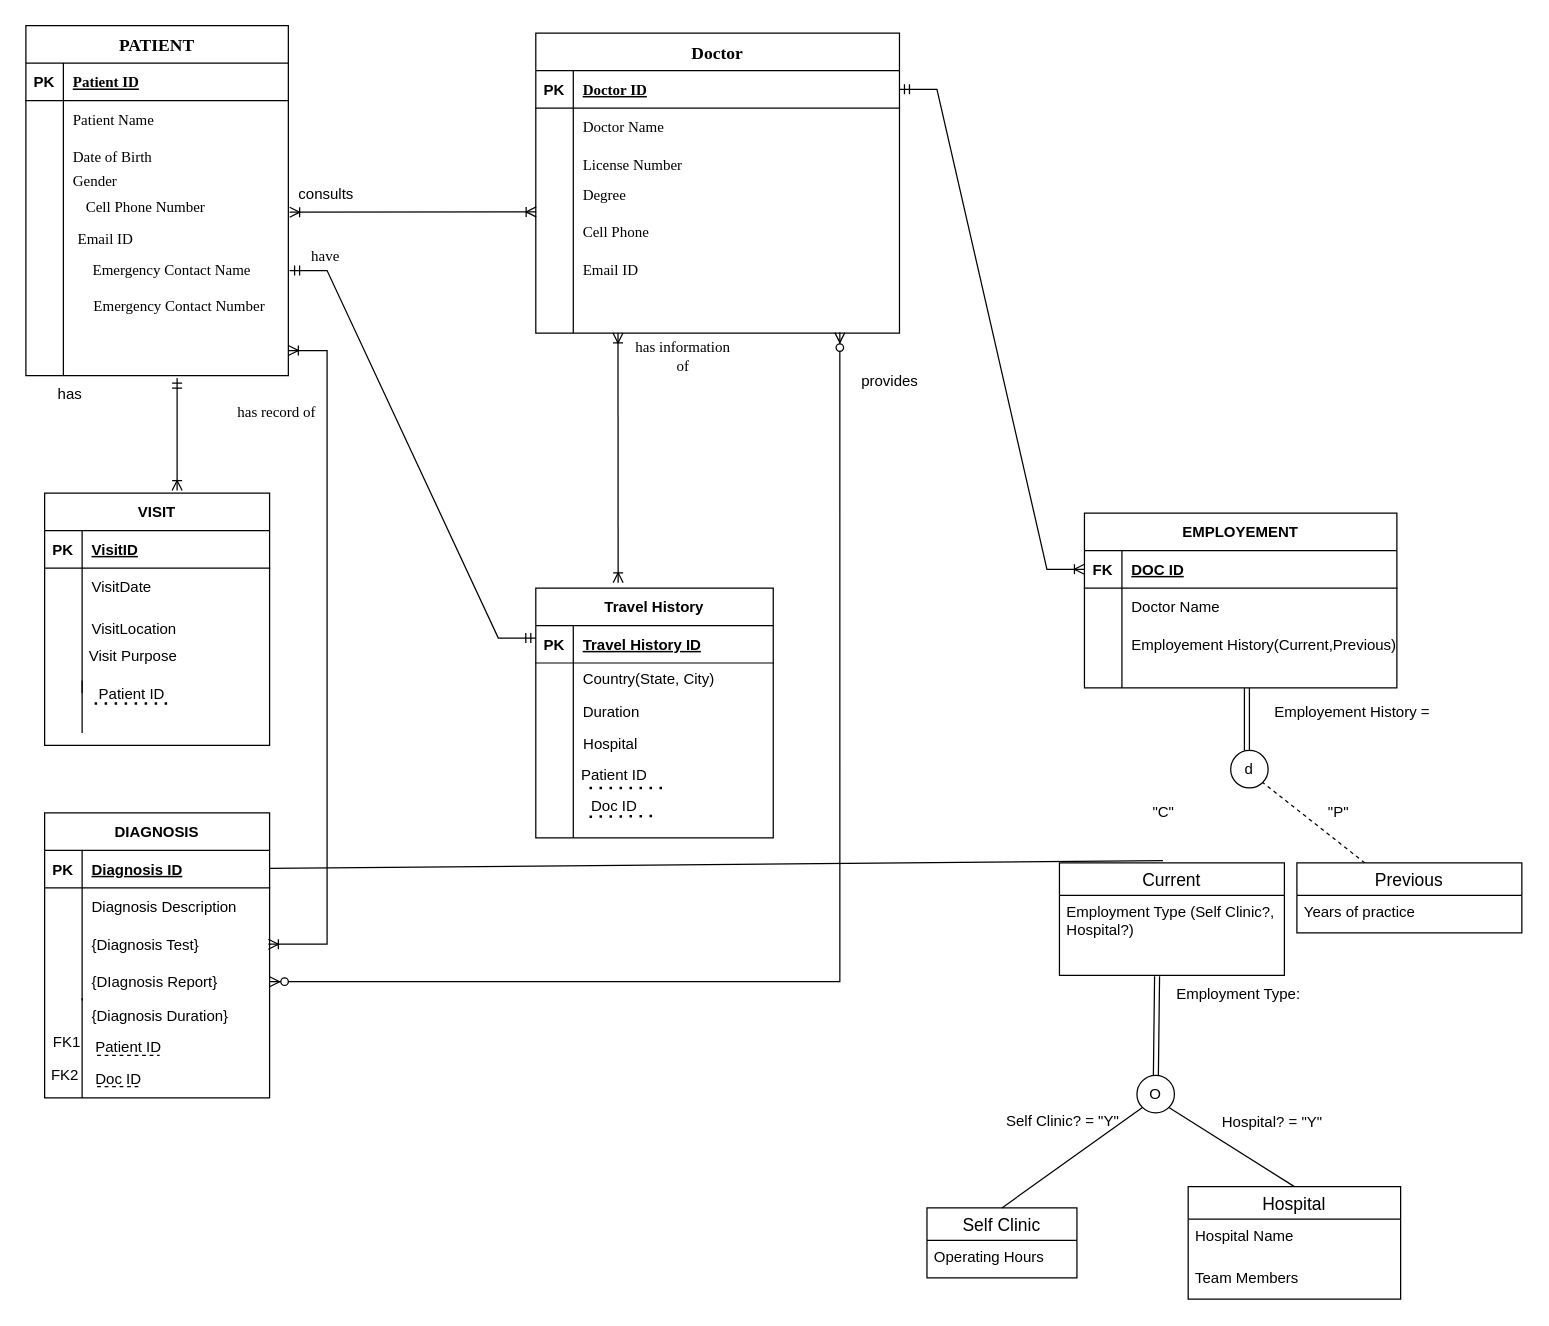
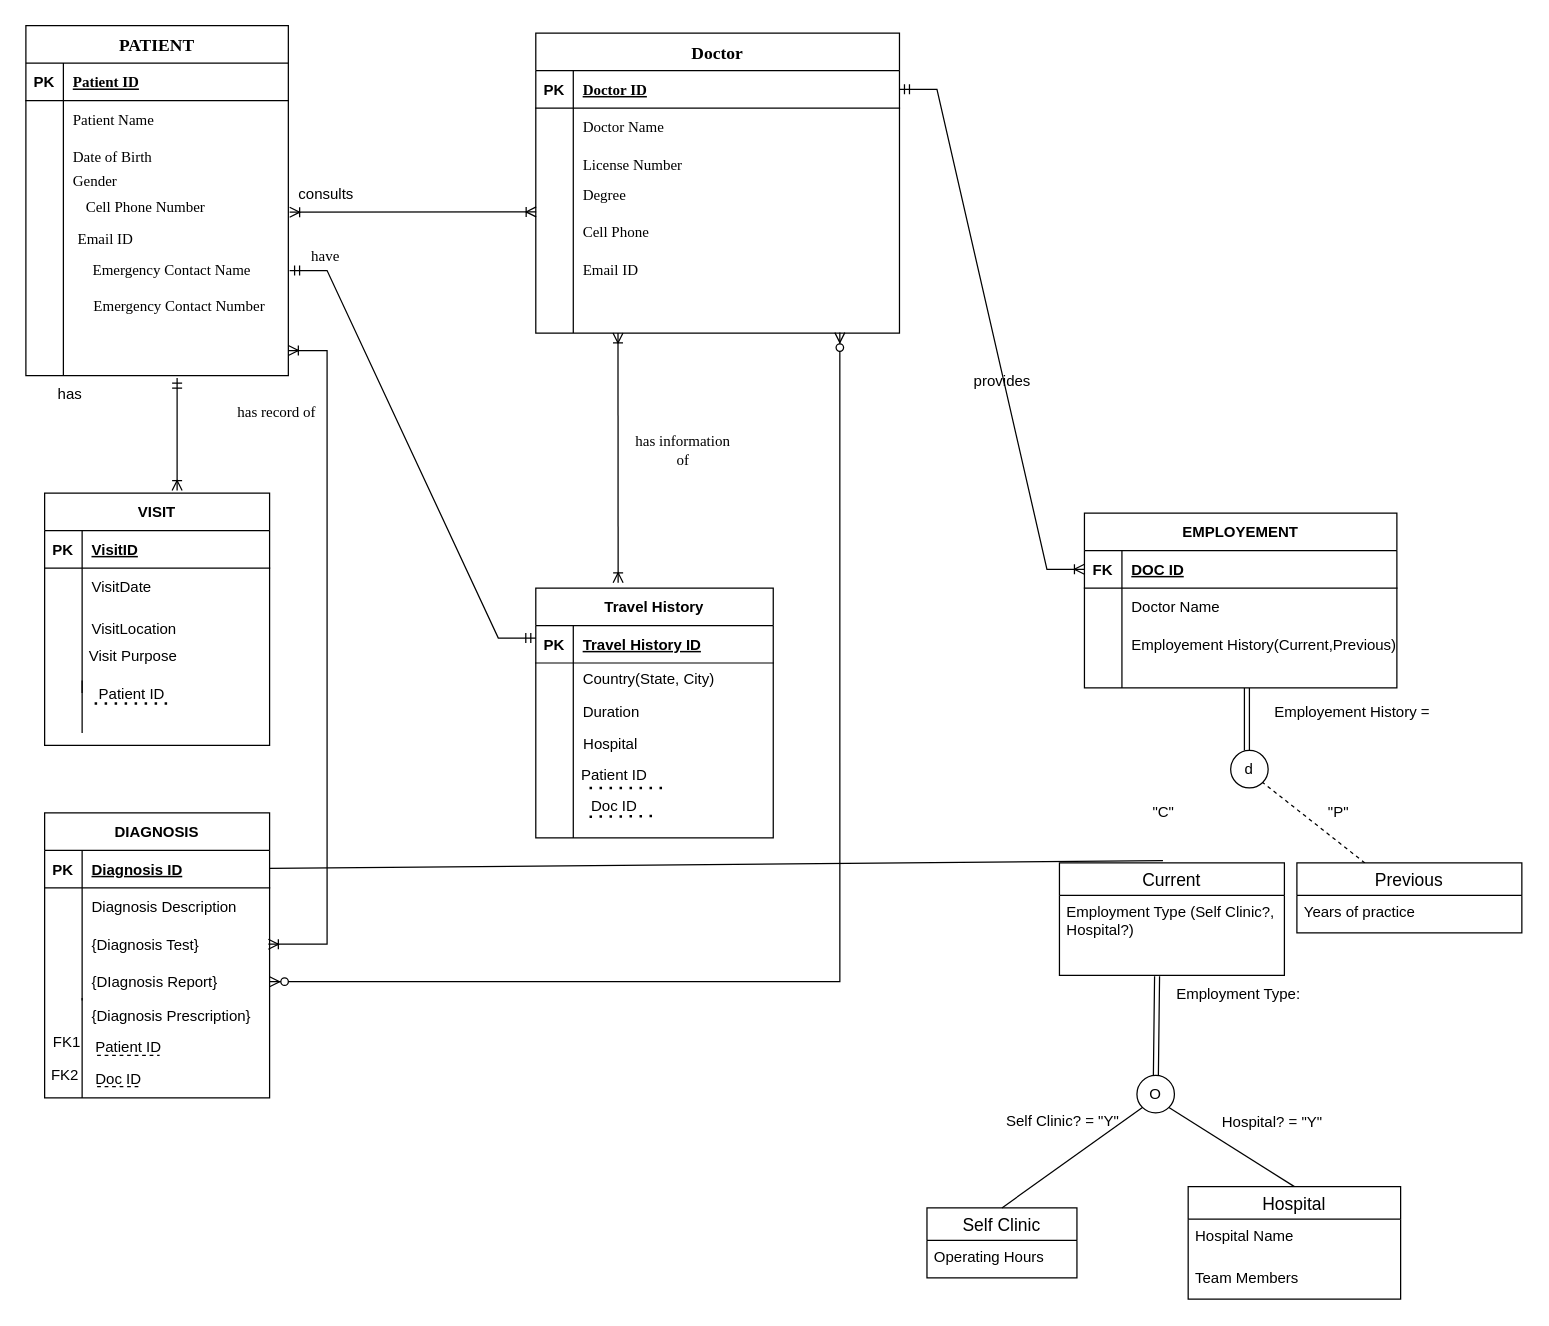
(683, 357) -> (683, 451)
(889, 382) -> (1002, 382)
(167, 1016) -> (182, 1016)
